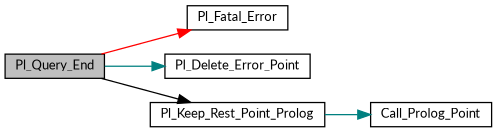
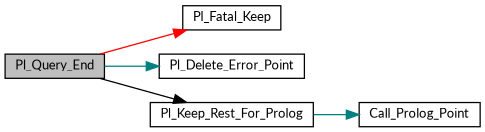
(238, 18) -> (232, 18)
(238, 115) -> (232, 115)
